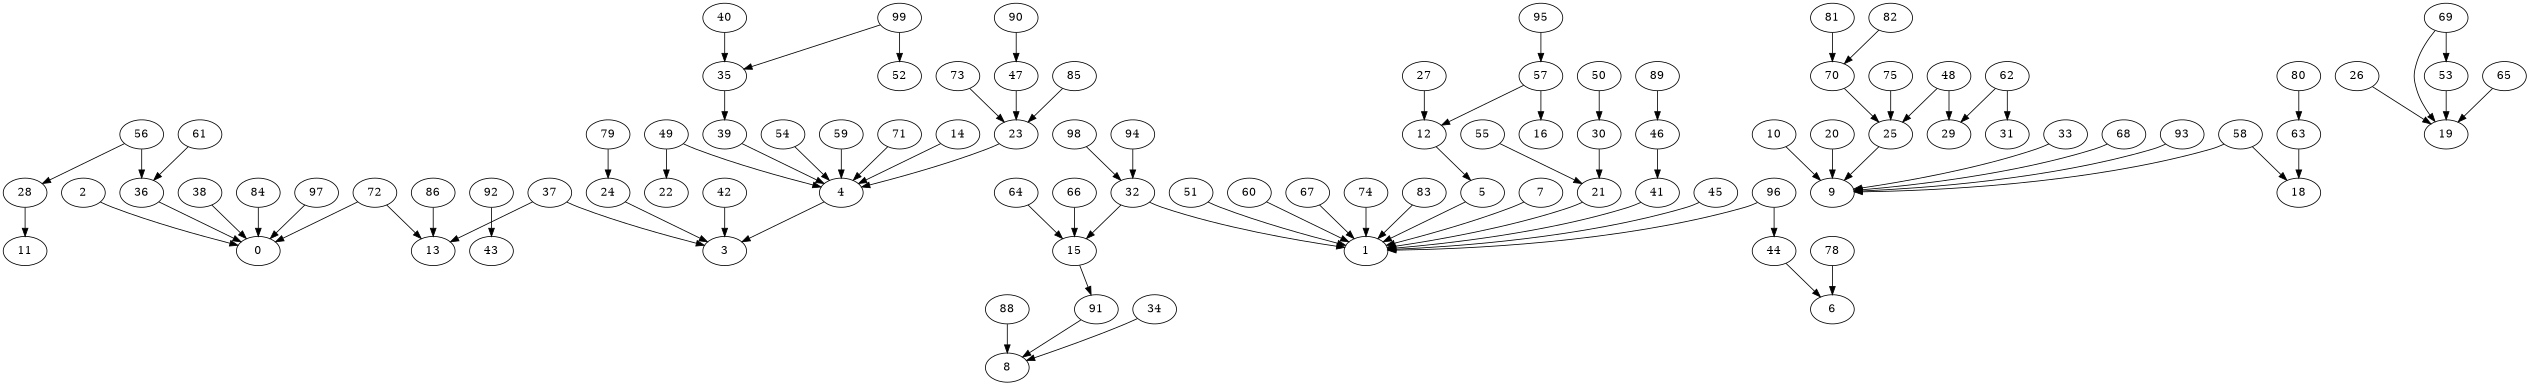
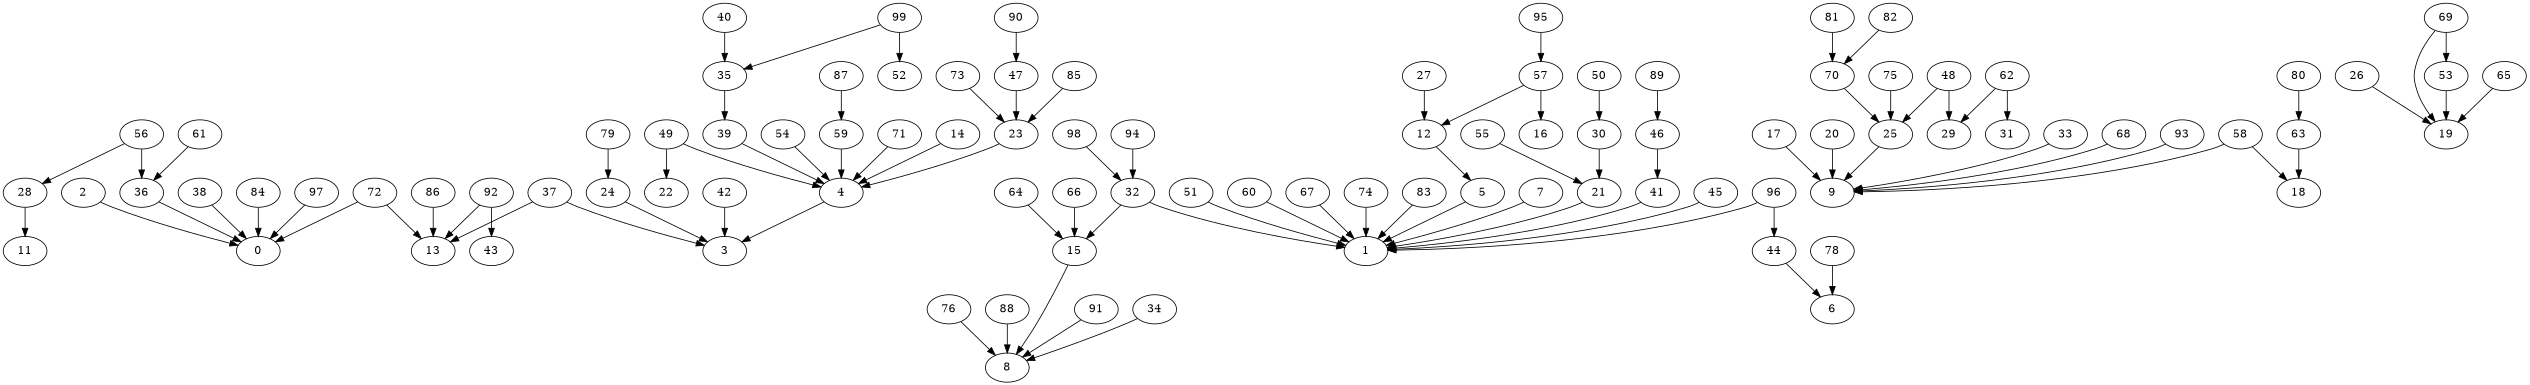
none -> (841, 76)
(1774, 134) -> (1774, 134)
none -> (465, 219)
(1084, 276) -> (1046, 307)
none -> (949, 309)
